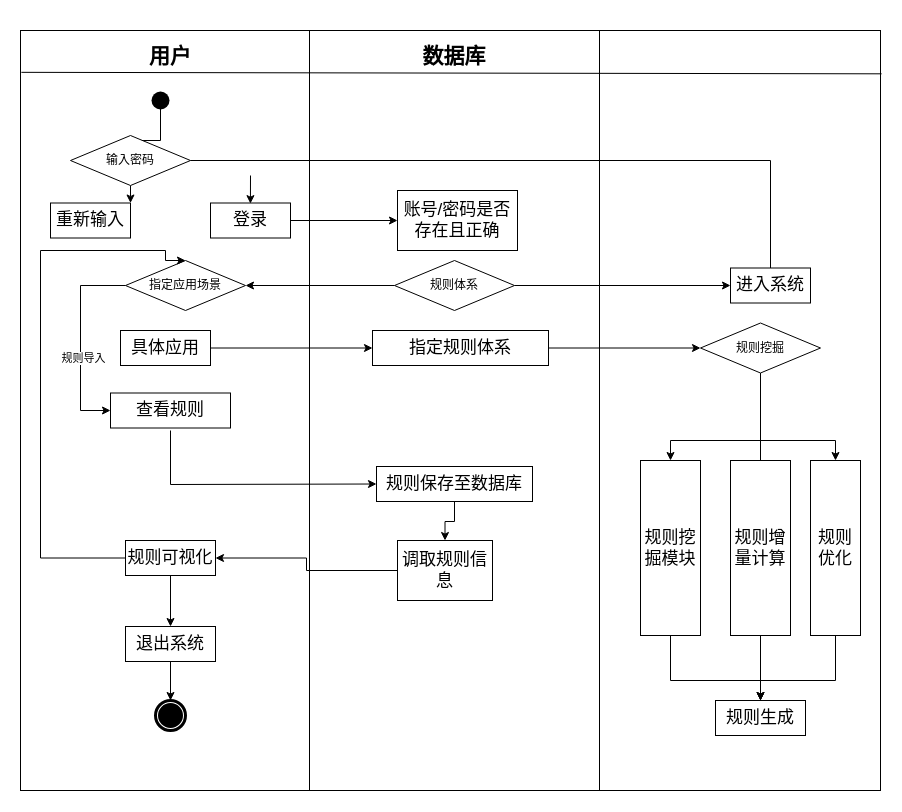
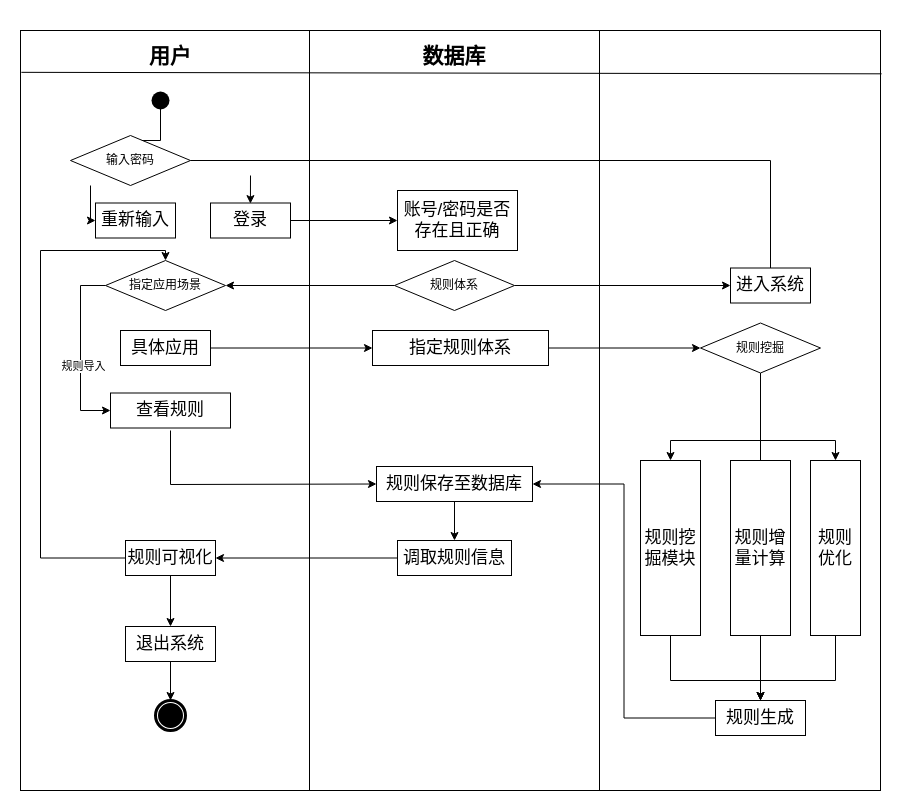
(91, 221) -> (136, 221)
(186, 286) -> (166, 286)
(445, 571) -> (455, 558)
none -> (624, 604)
